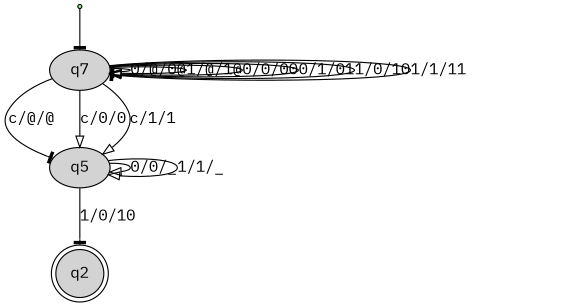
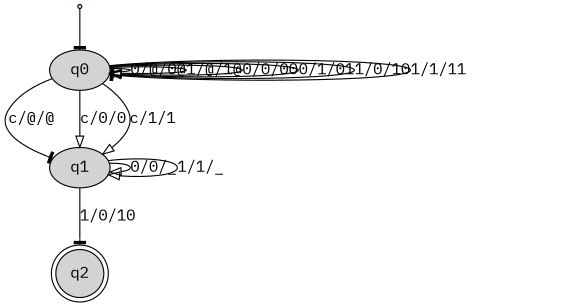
(80, 70) -> (80, 70)
(80, 168) -> (80, 168)
